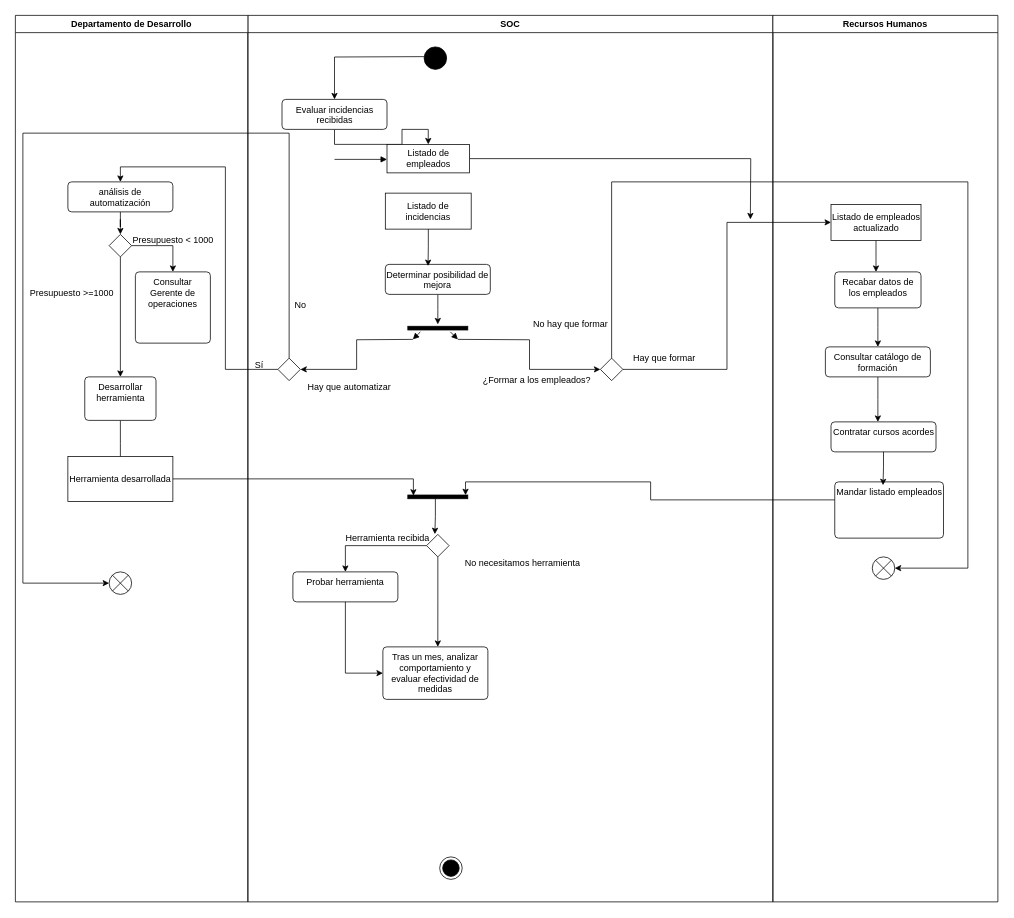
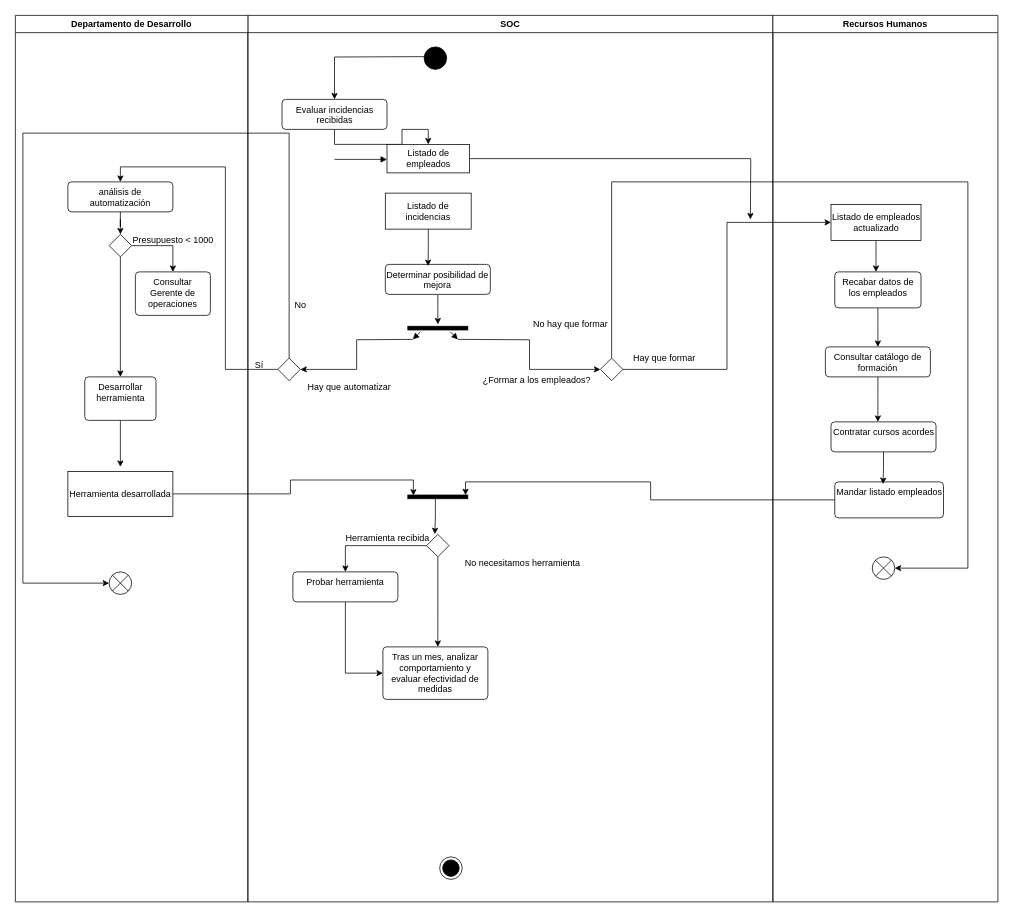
(72, 294) -> none
(173, 308) -> (173, 294)
(120, 479) -> (120, 494)
(889, 510) -> (889, 500)
